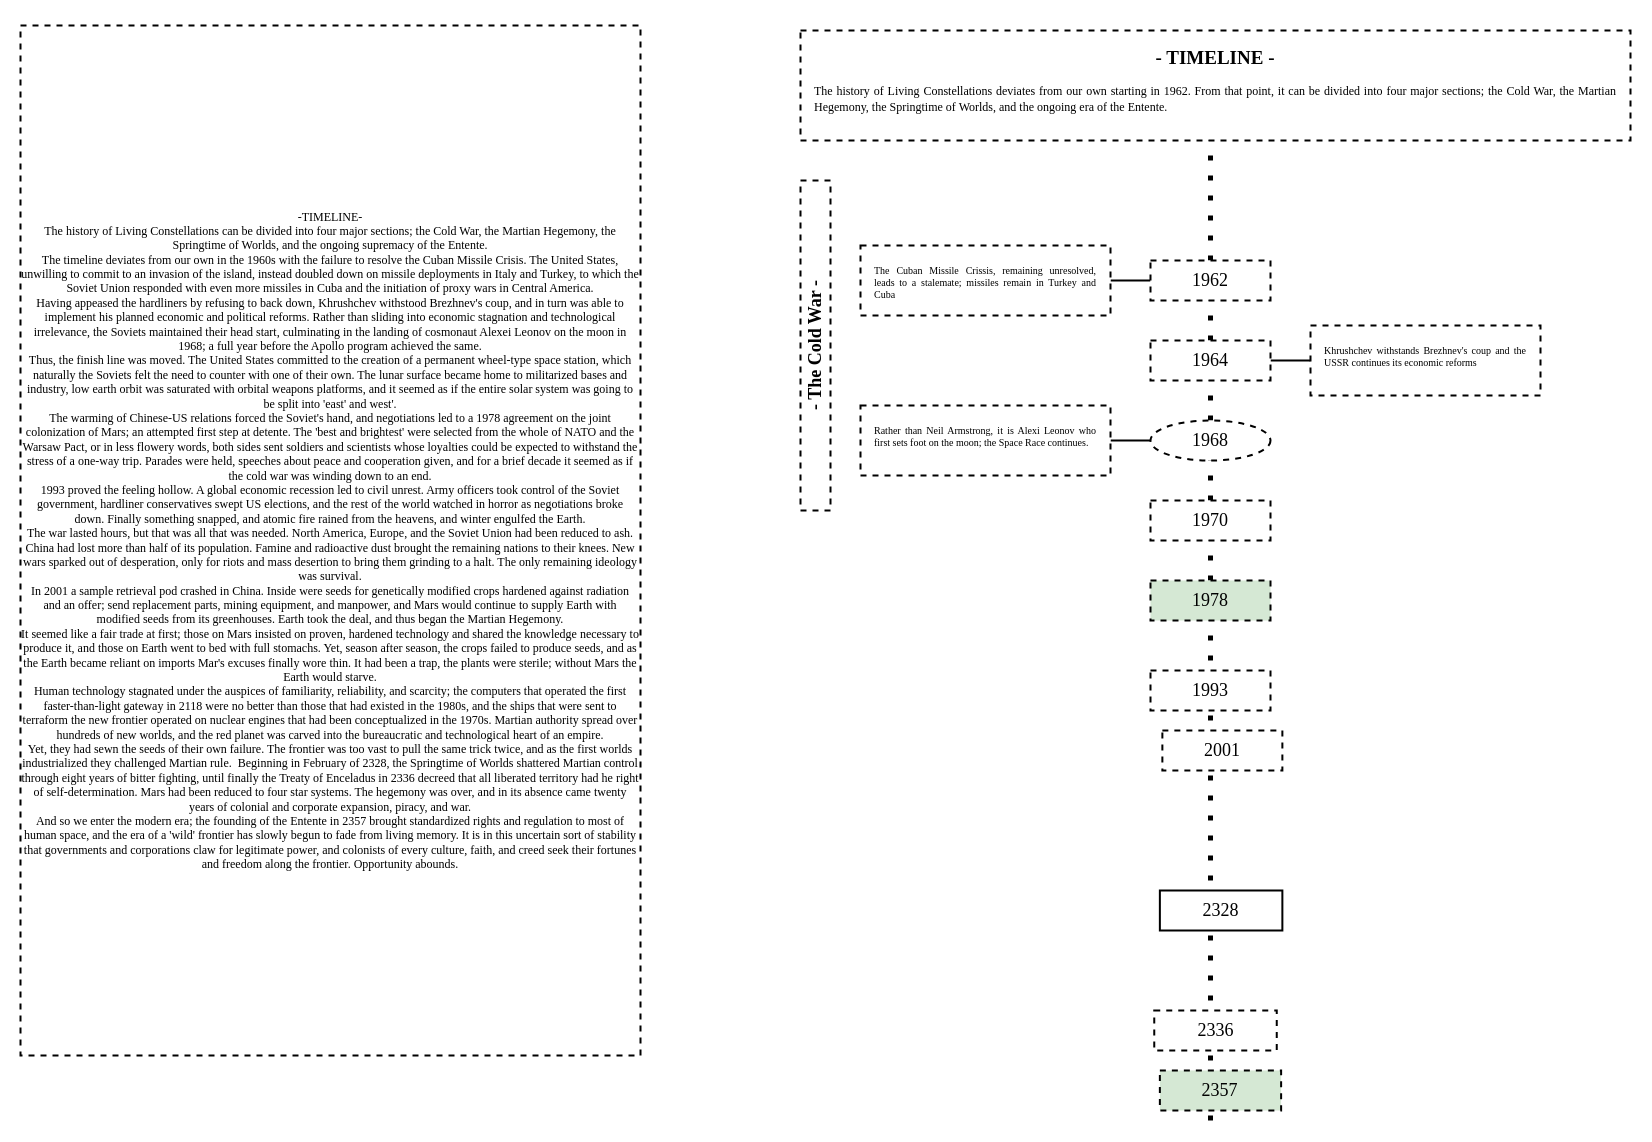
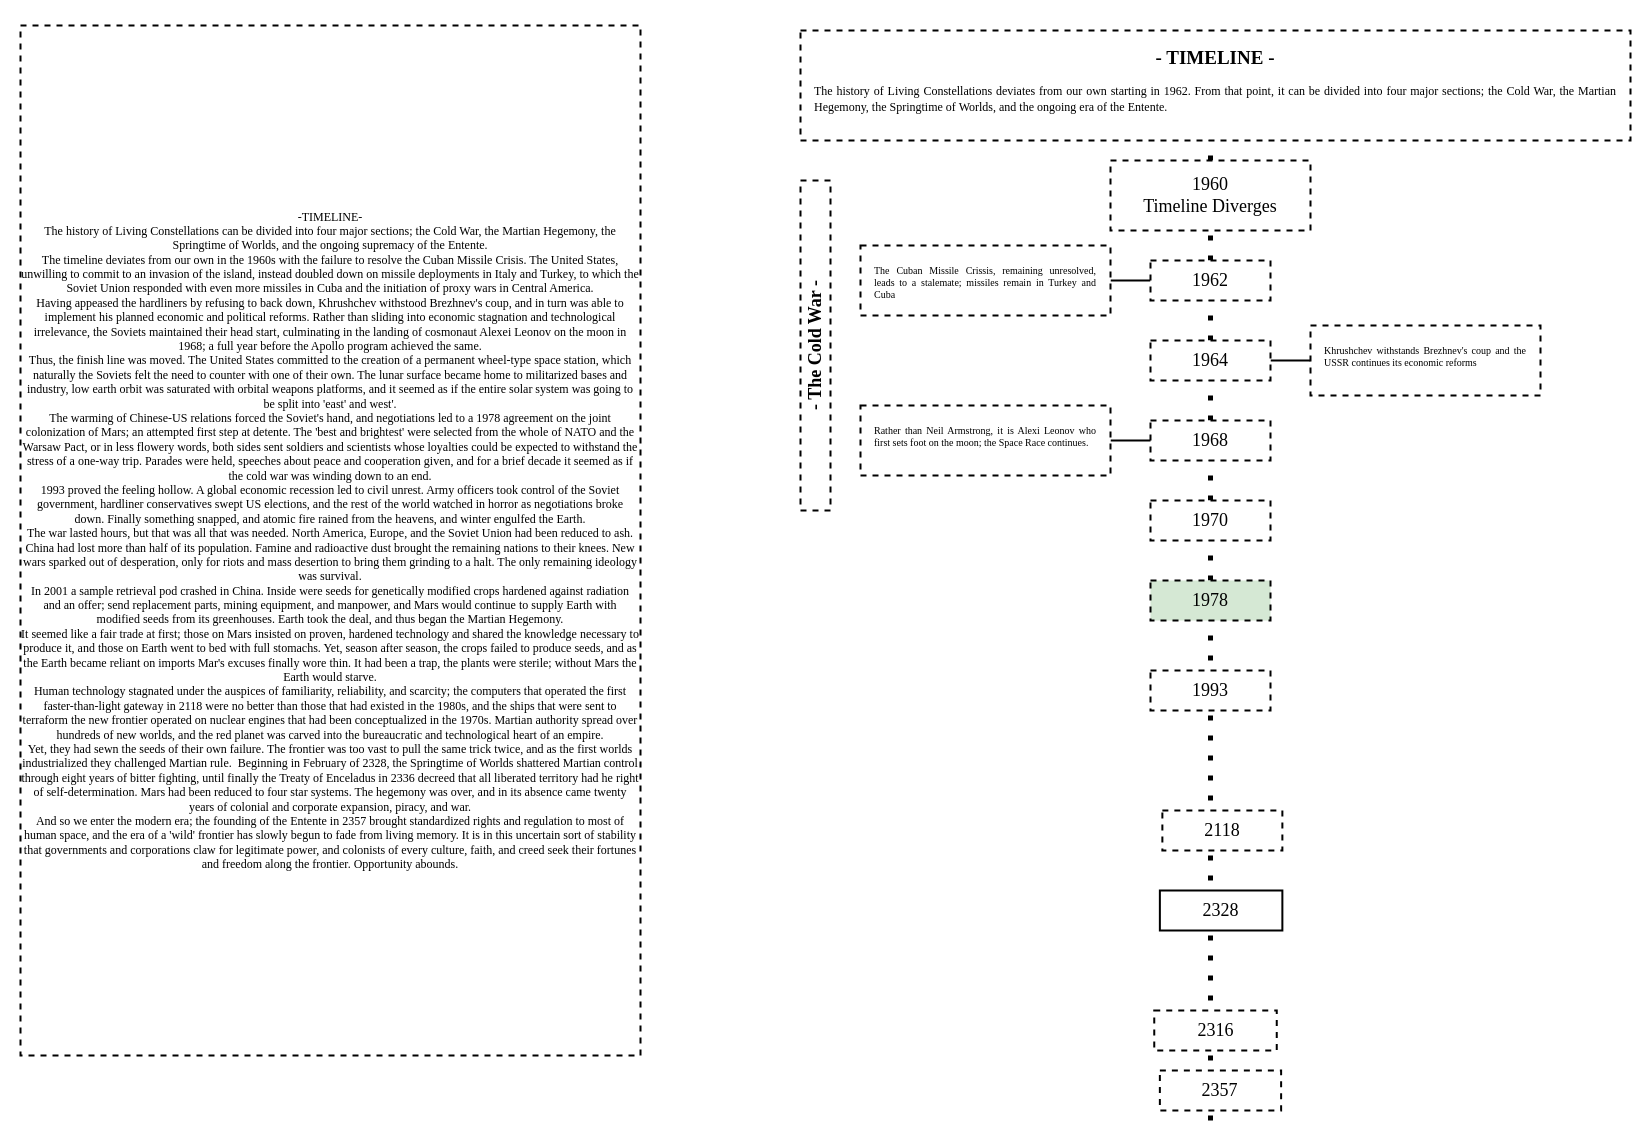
none -> (1211, 196)
(1211, 441) -> (1211, 441)
(1222, 751) -> none
none -> (1222, 831)
(1216, 1031) -> (1216, 1031)
(1220, 1091) -> (1220, 1091)
